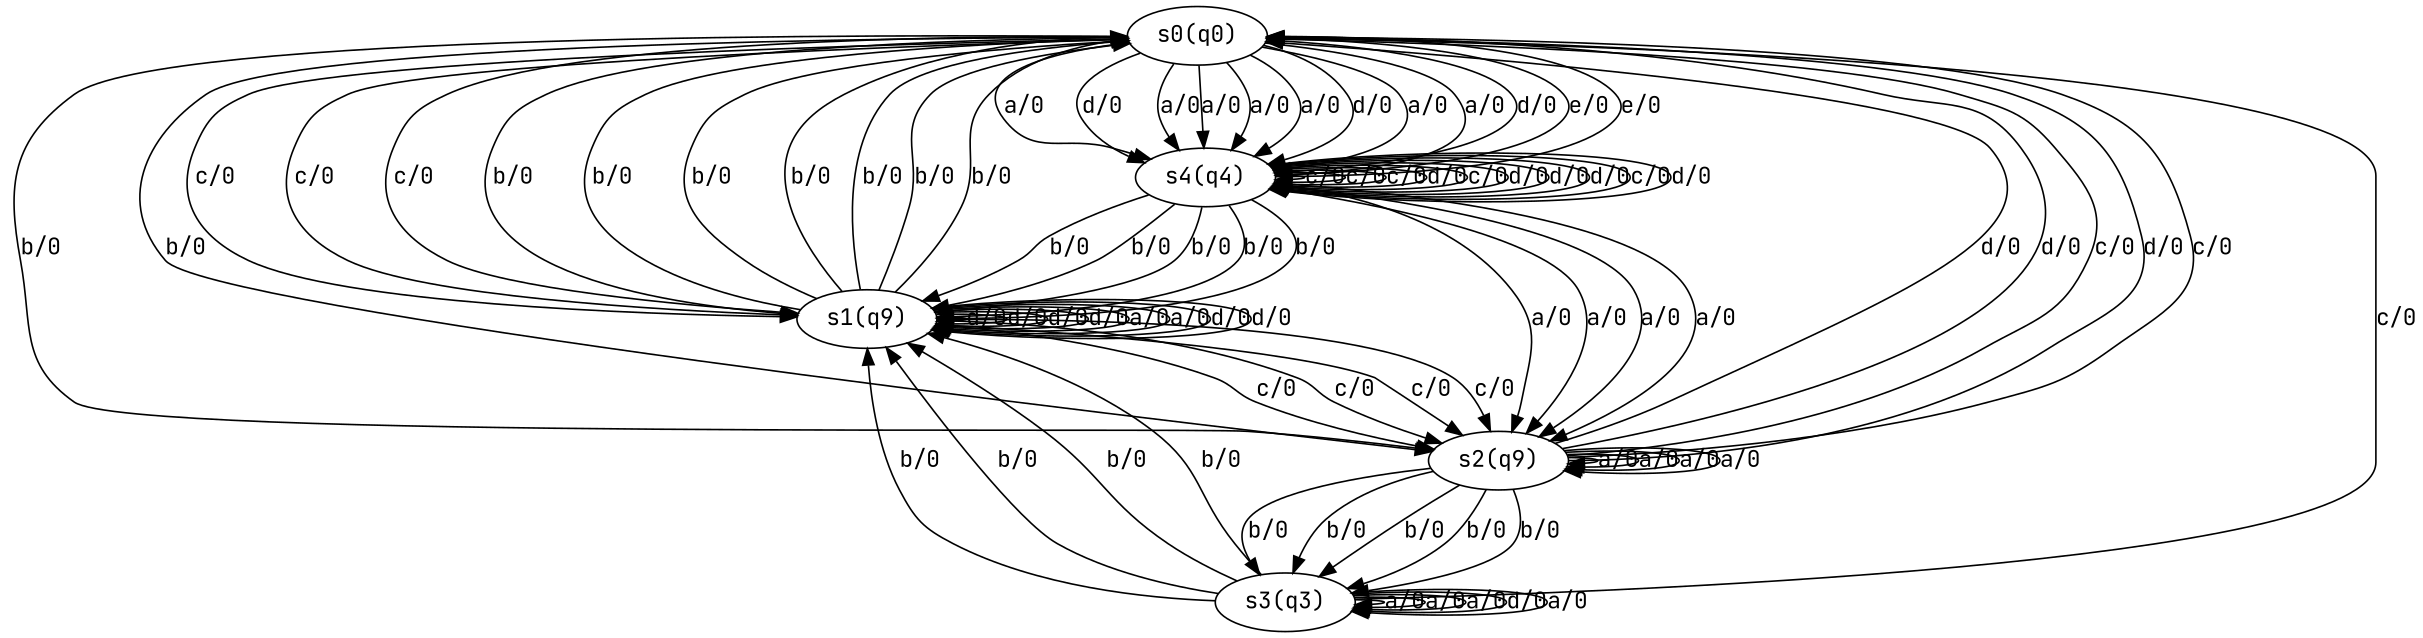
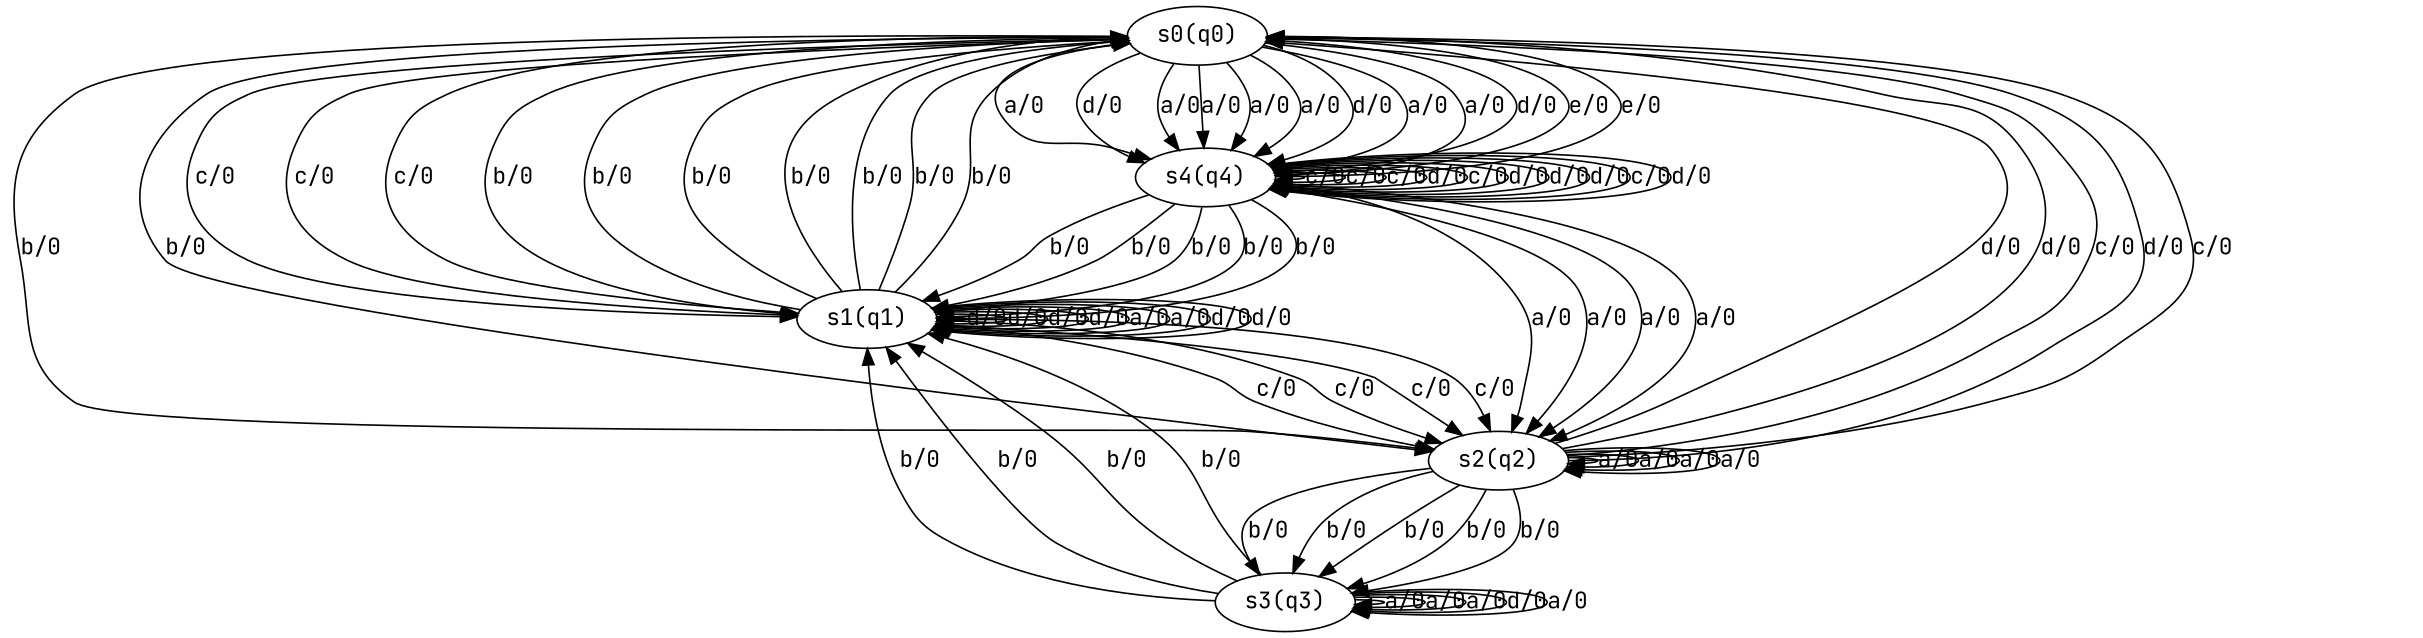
(2376, 283) -> none
(867, 319) -> (867, 319)
(1499, 461) -> (1499, 461)
